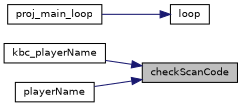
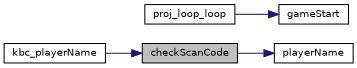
(55, 14) -> (190, 14)
(190, 14) -> (314, 14)
(113, 84) -> (251, 53)
